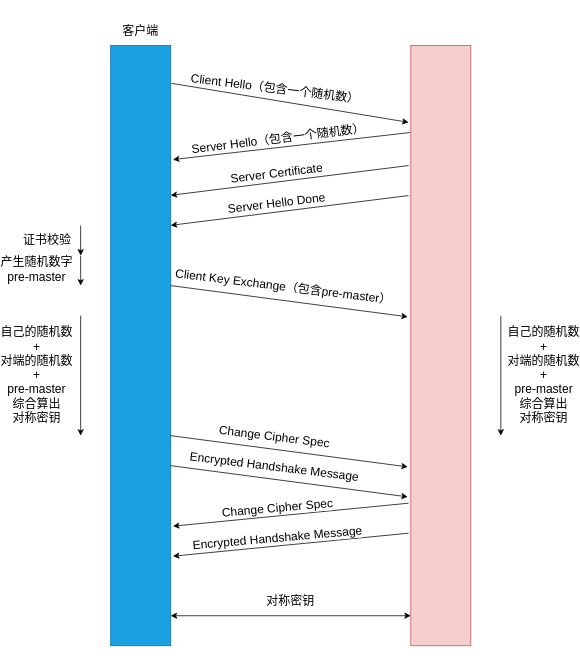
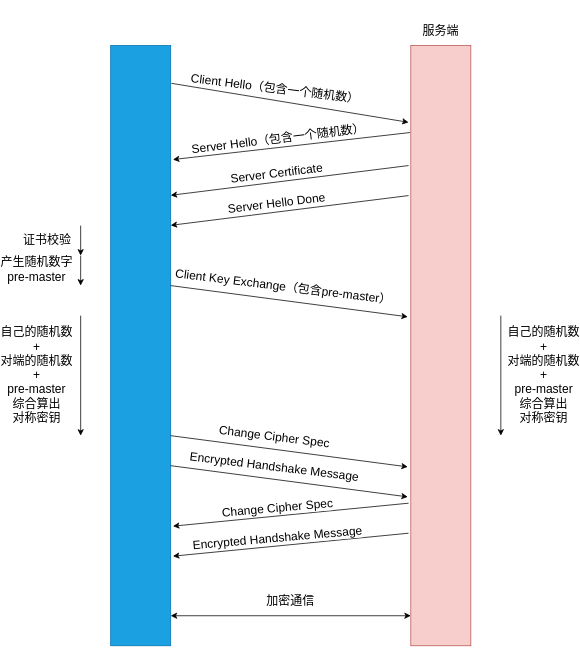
(141, 30) -> none
none -> (441, 30)
(291, 600) -> (291, 600)
